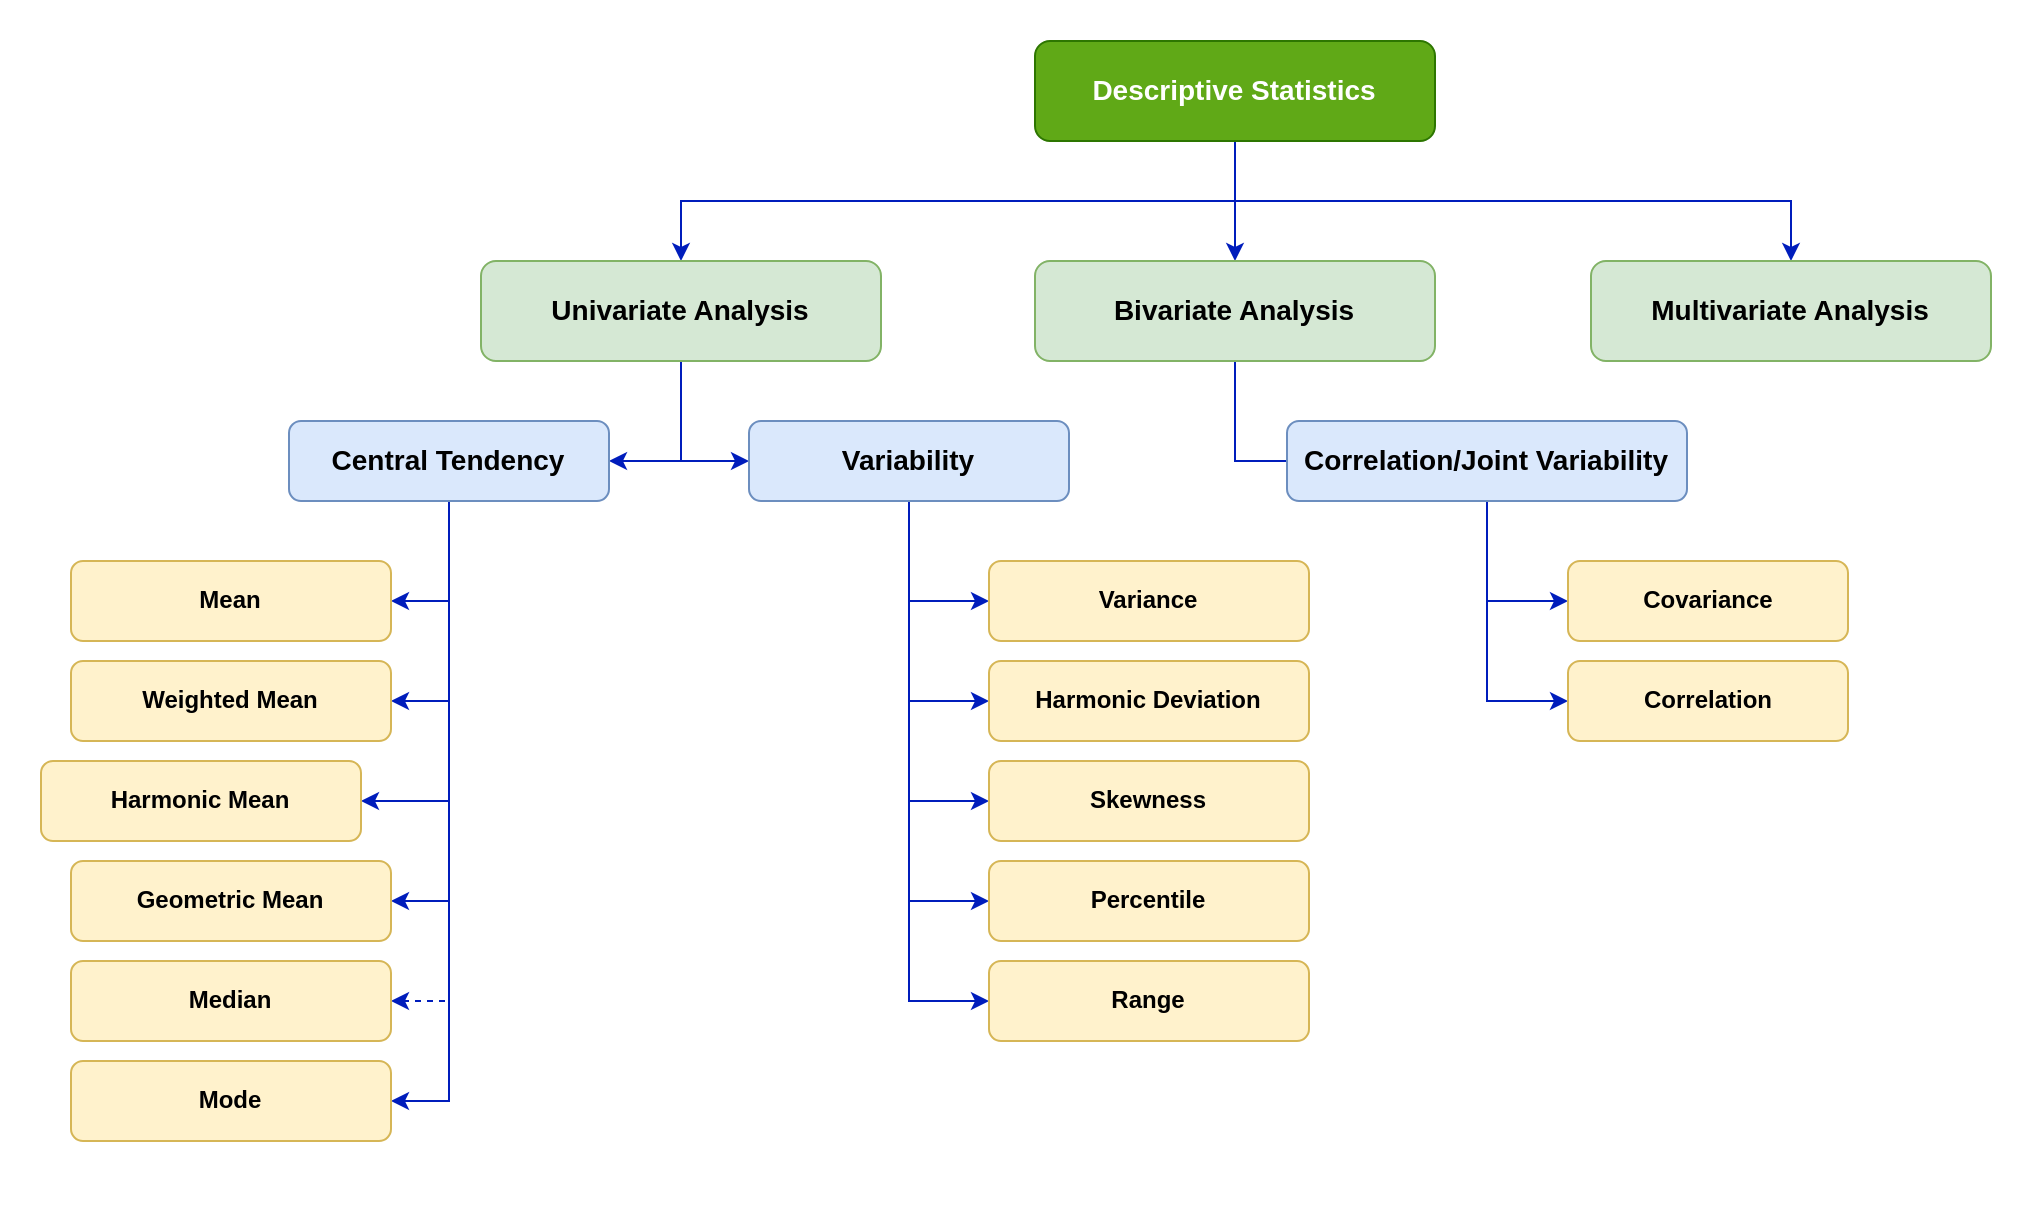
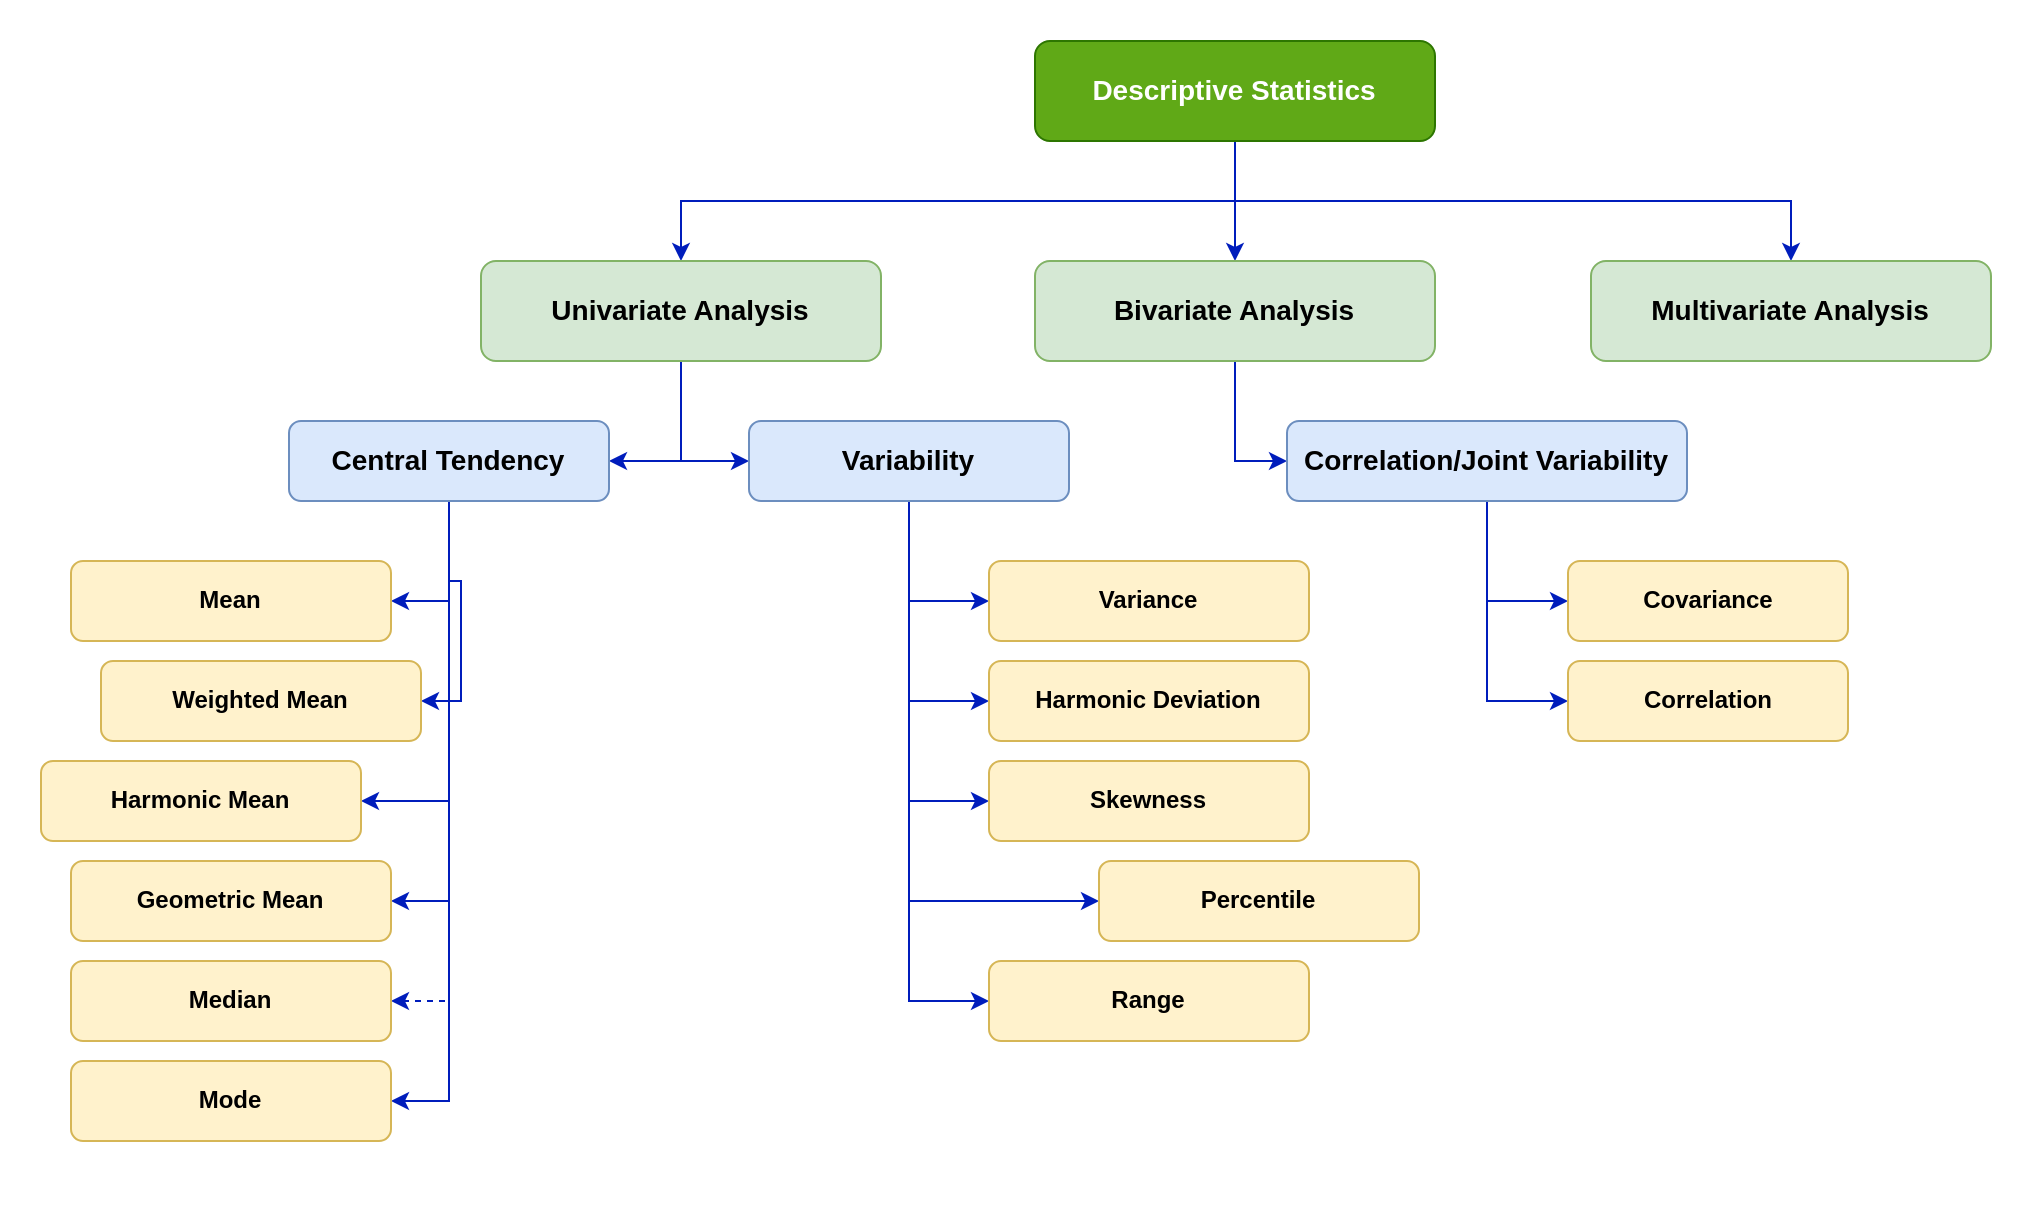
(1277, 461) -> (1272, 461)
(231, 701) -> (261, 701)
(1149, 901) -> (1259, 901)
